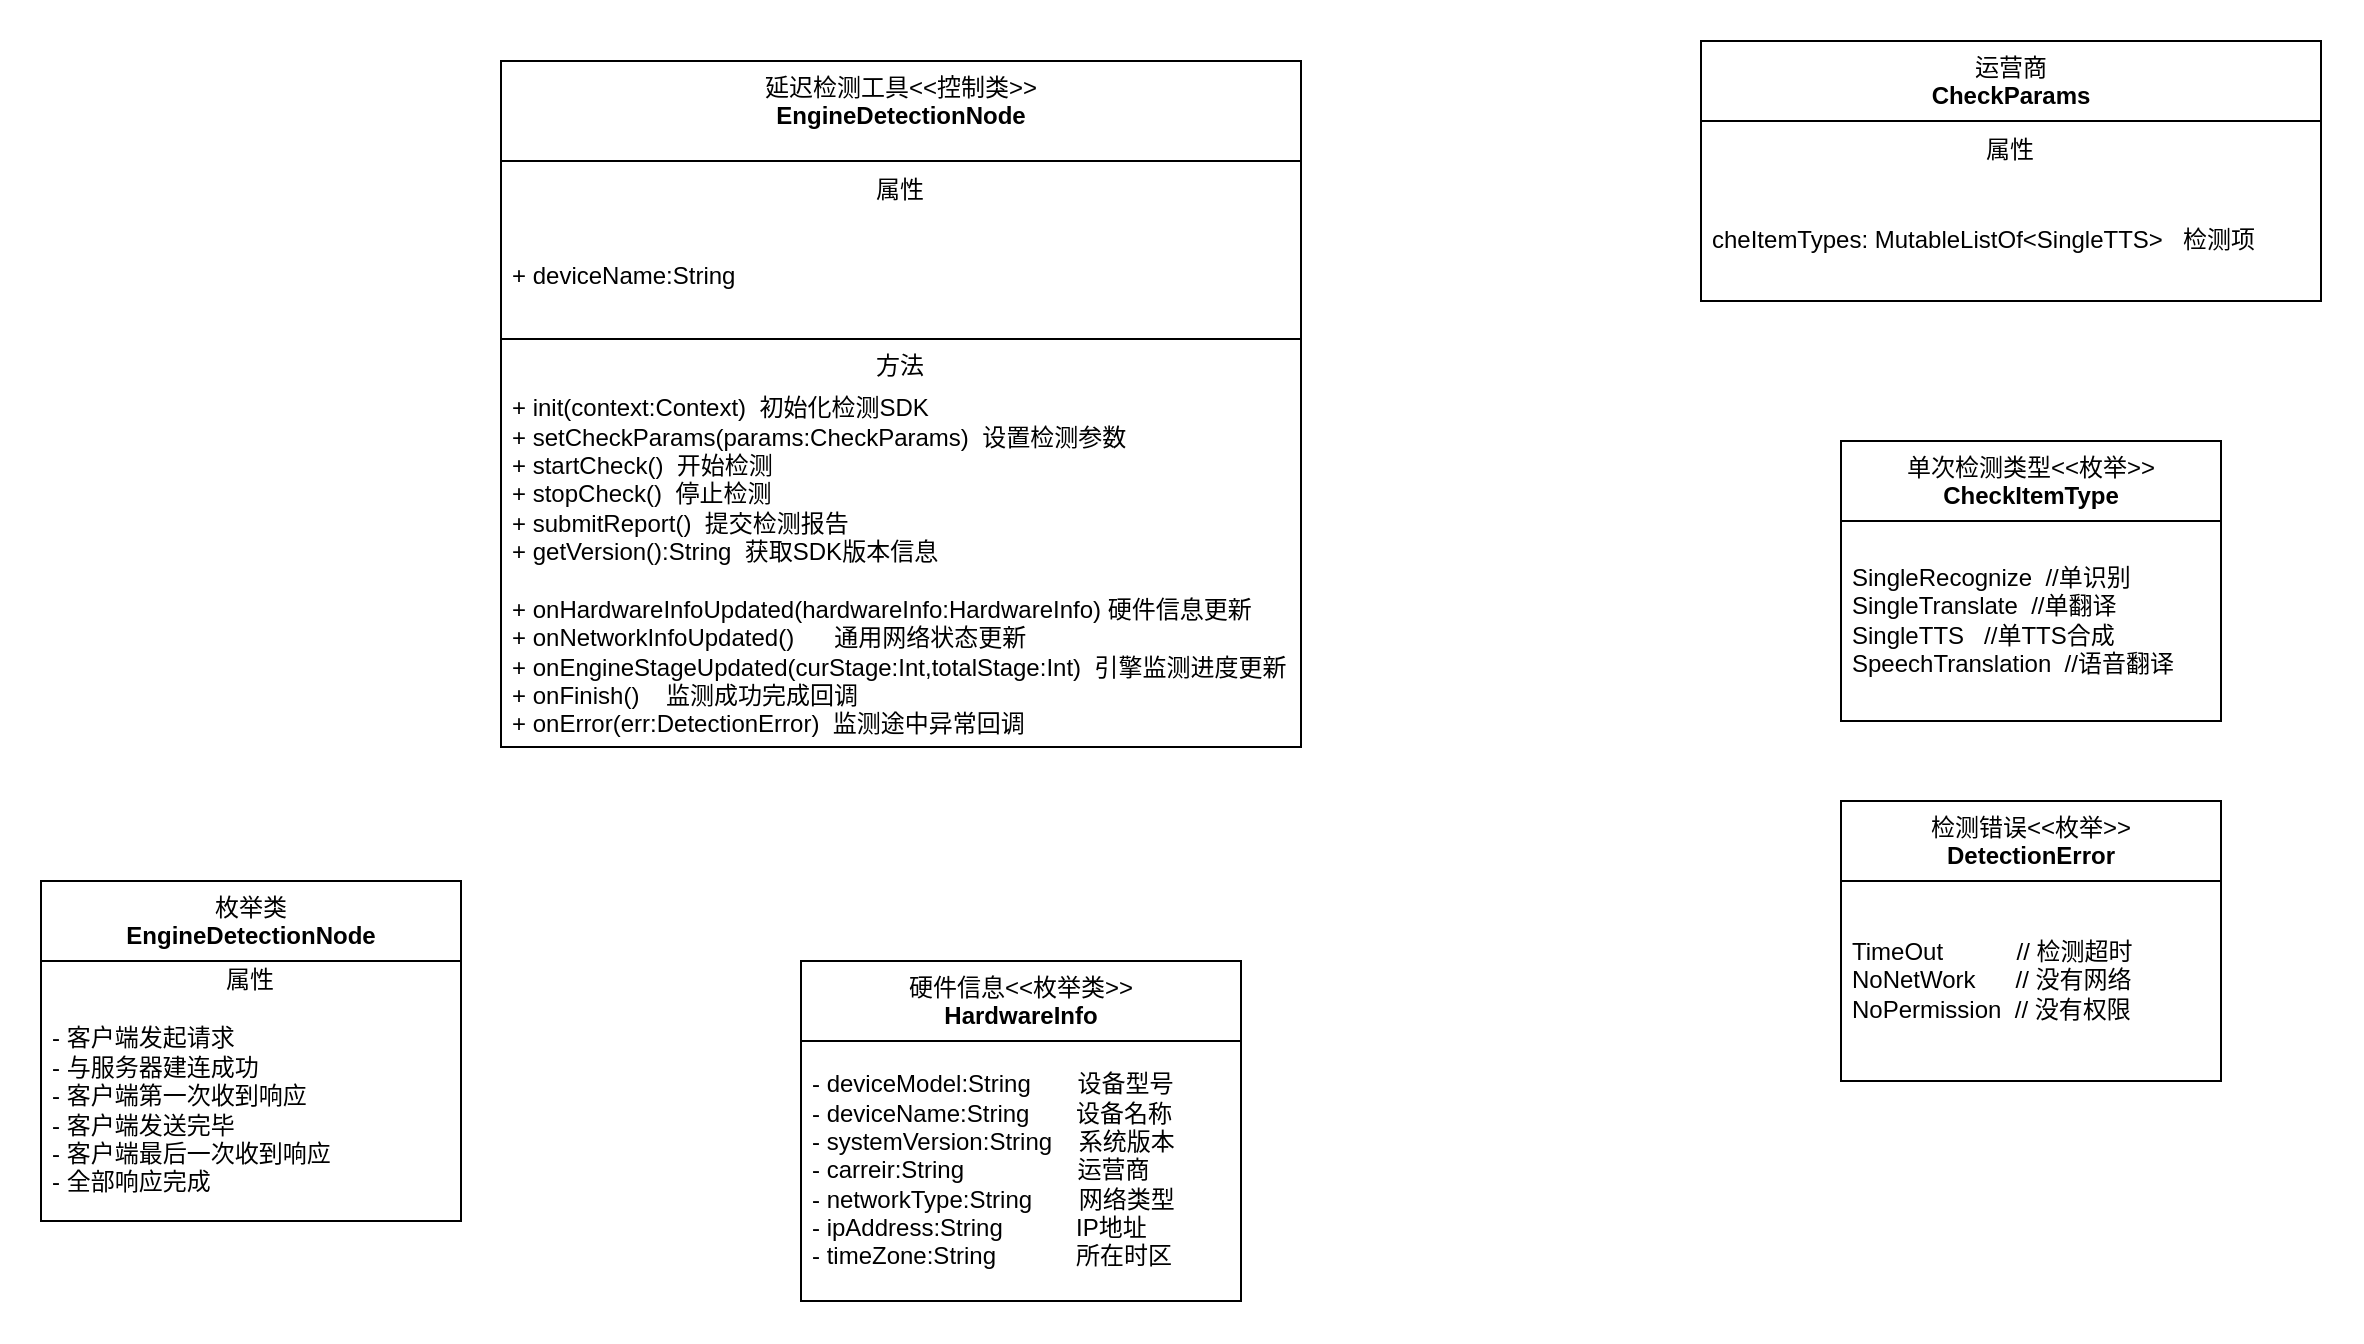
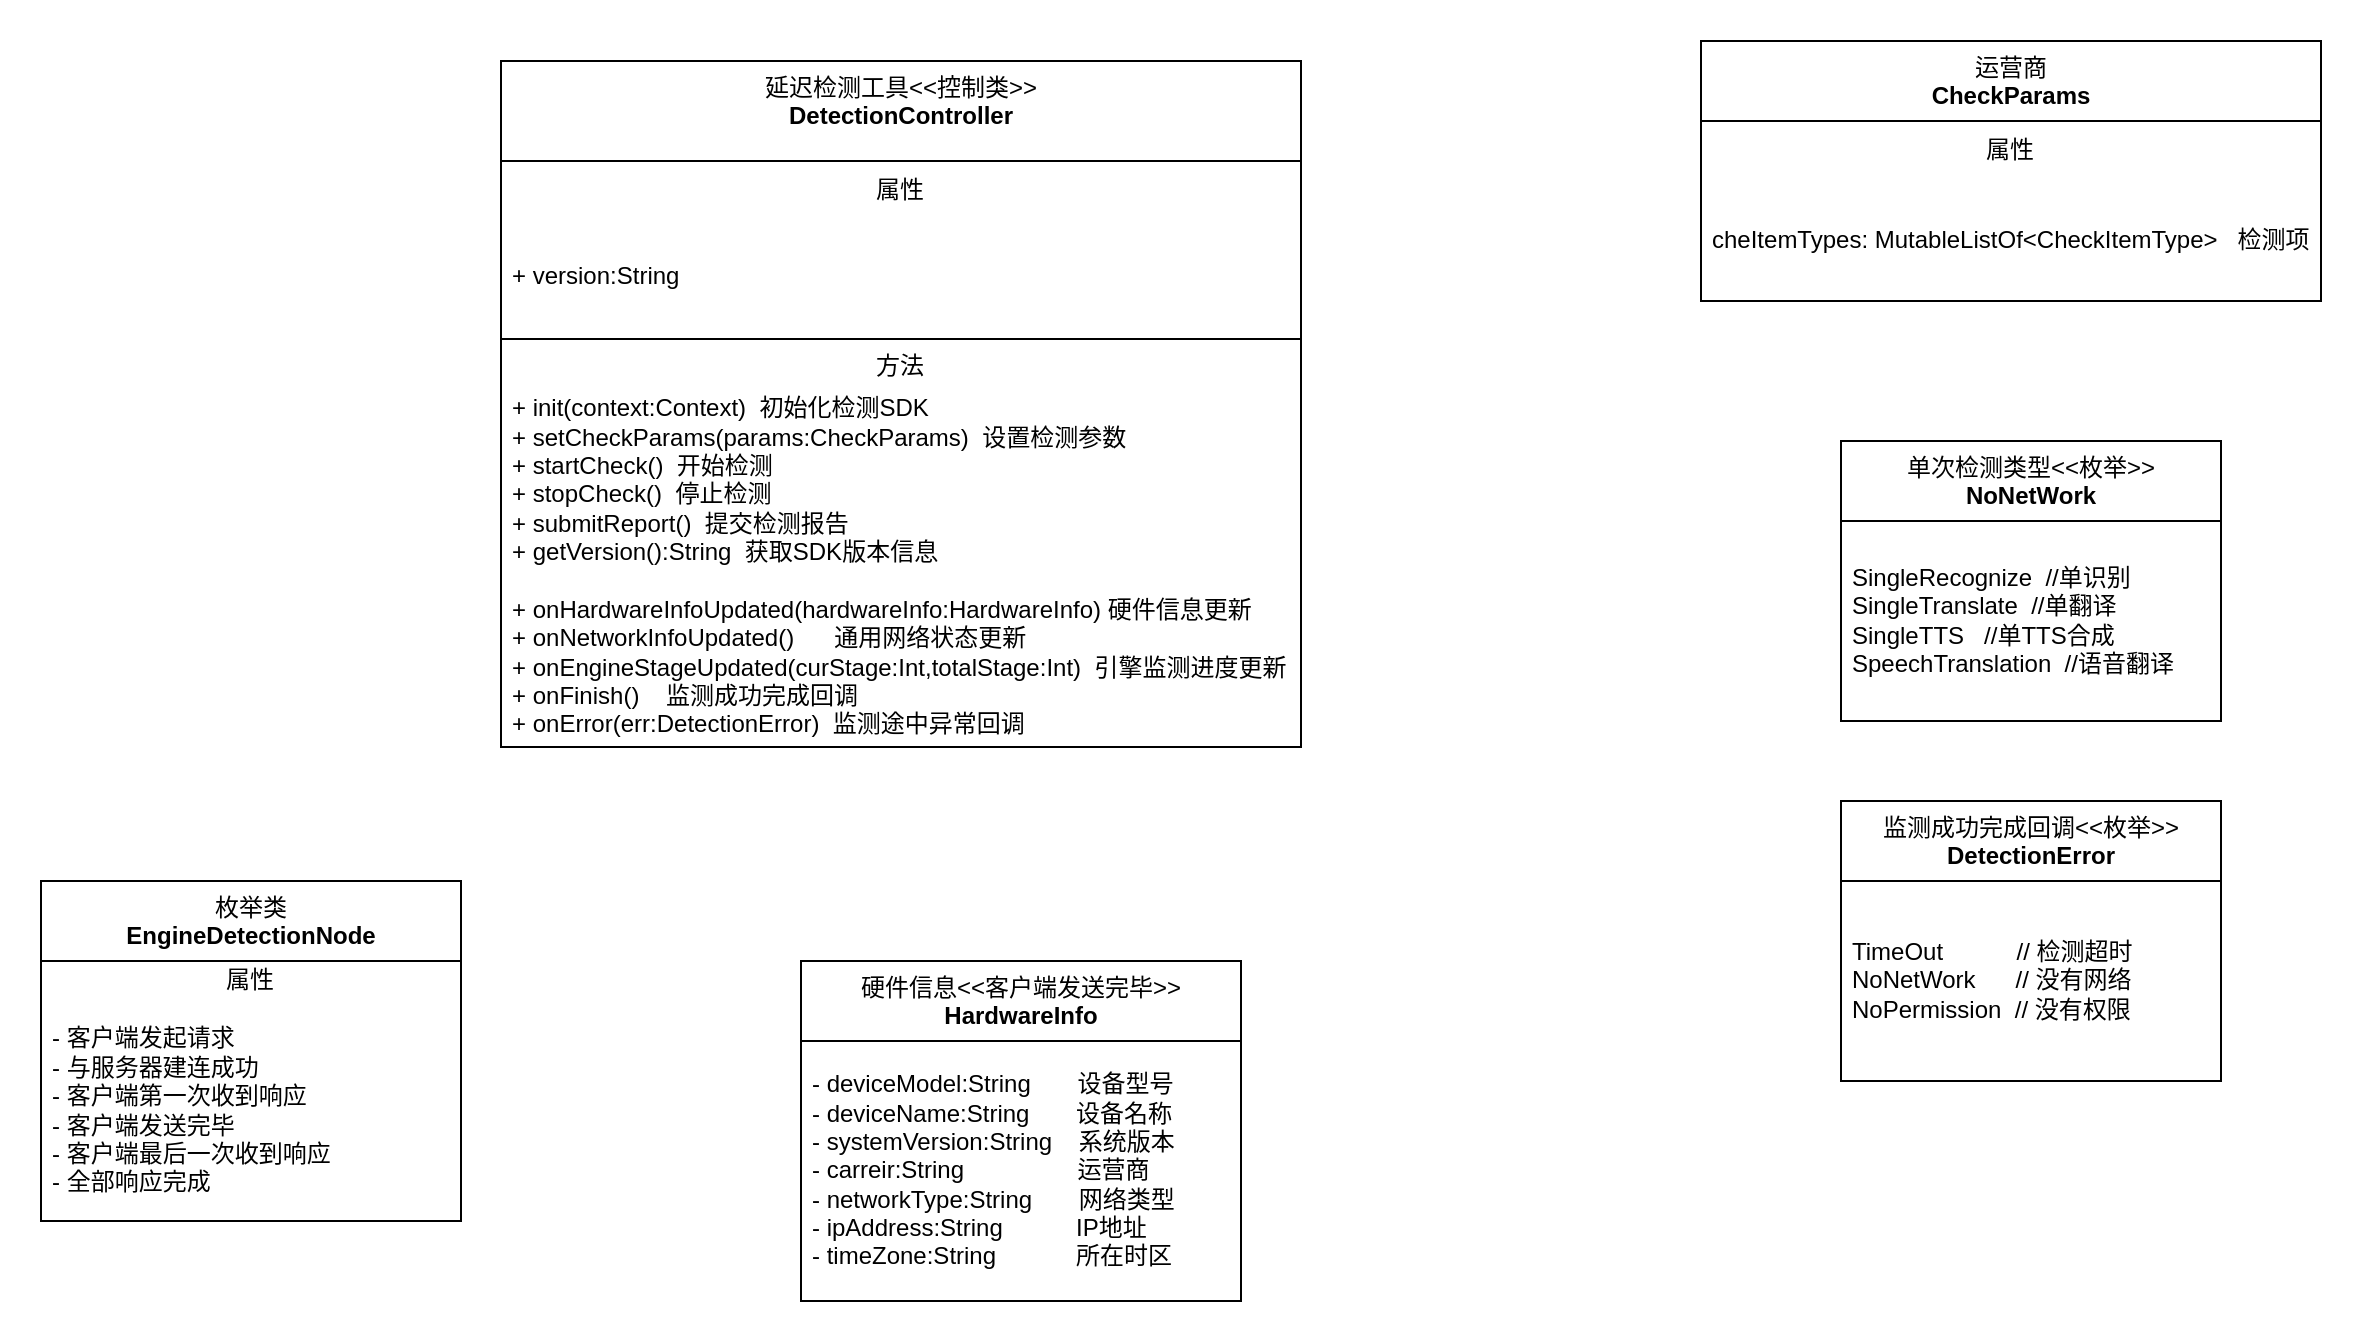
(902, 104) -> (902, 104)
(2003, 241) -> (2036, 241)
(628, 277) -> (608, 277)
(2032, 484) -> (2032, 484)
(2032, 844) -> (2032, 844)
(1022, 1004) -> (1022, 1004)
